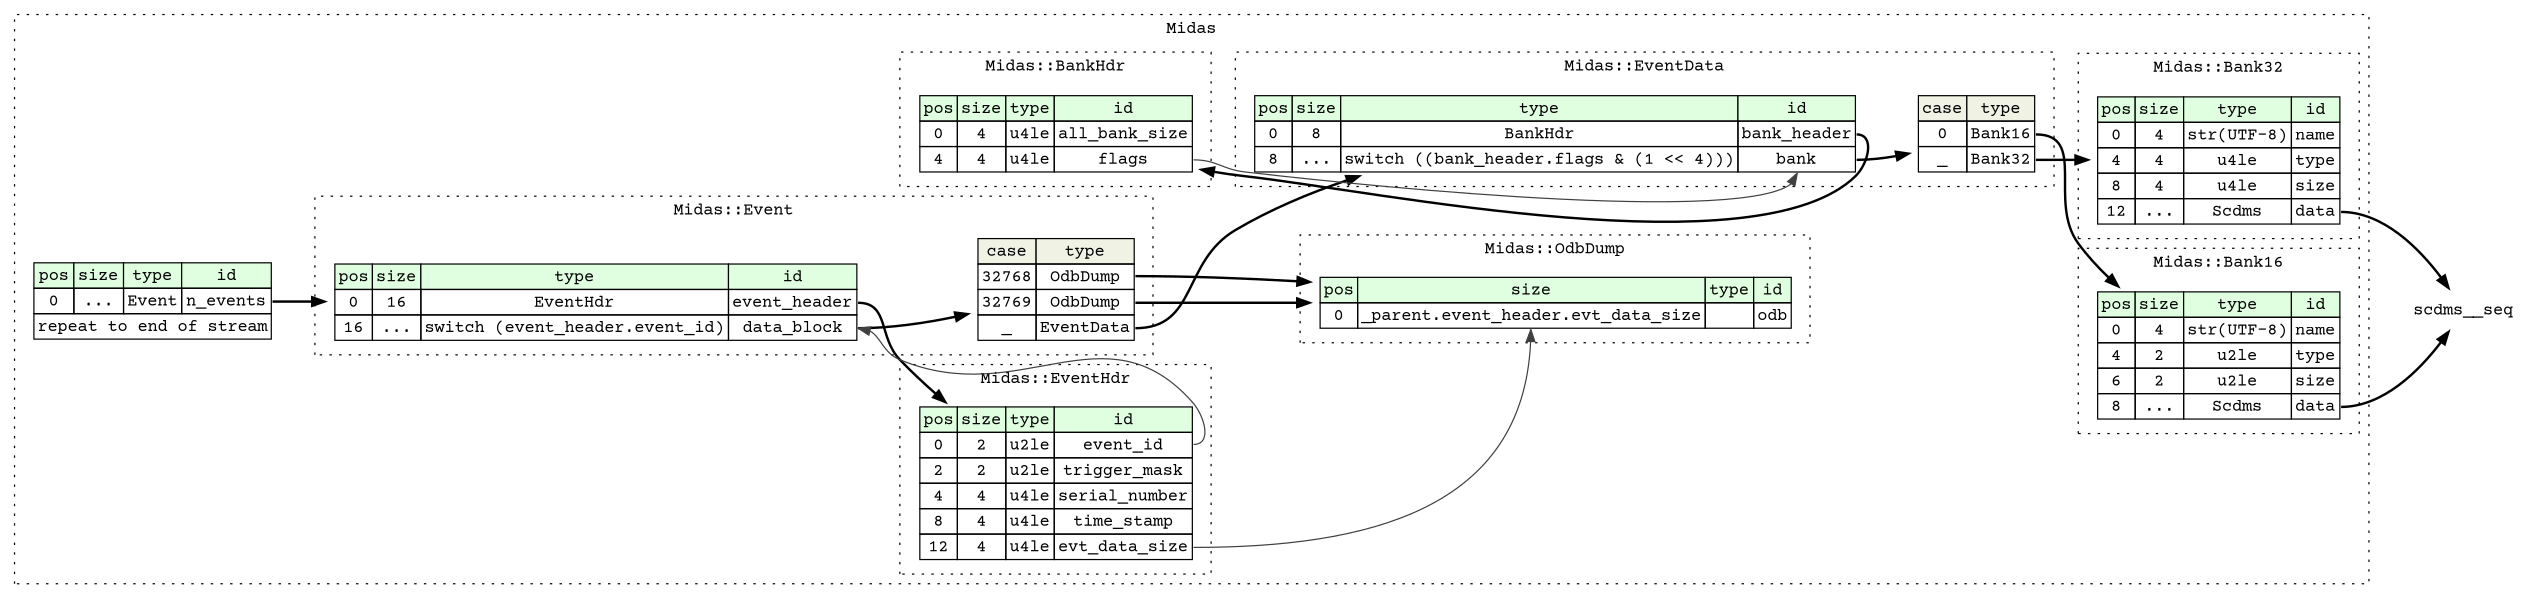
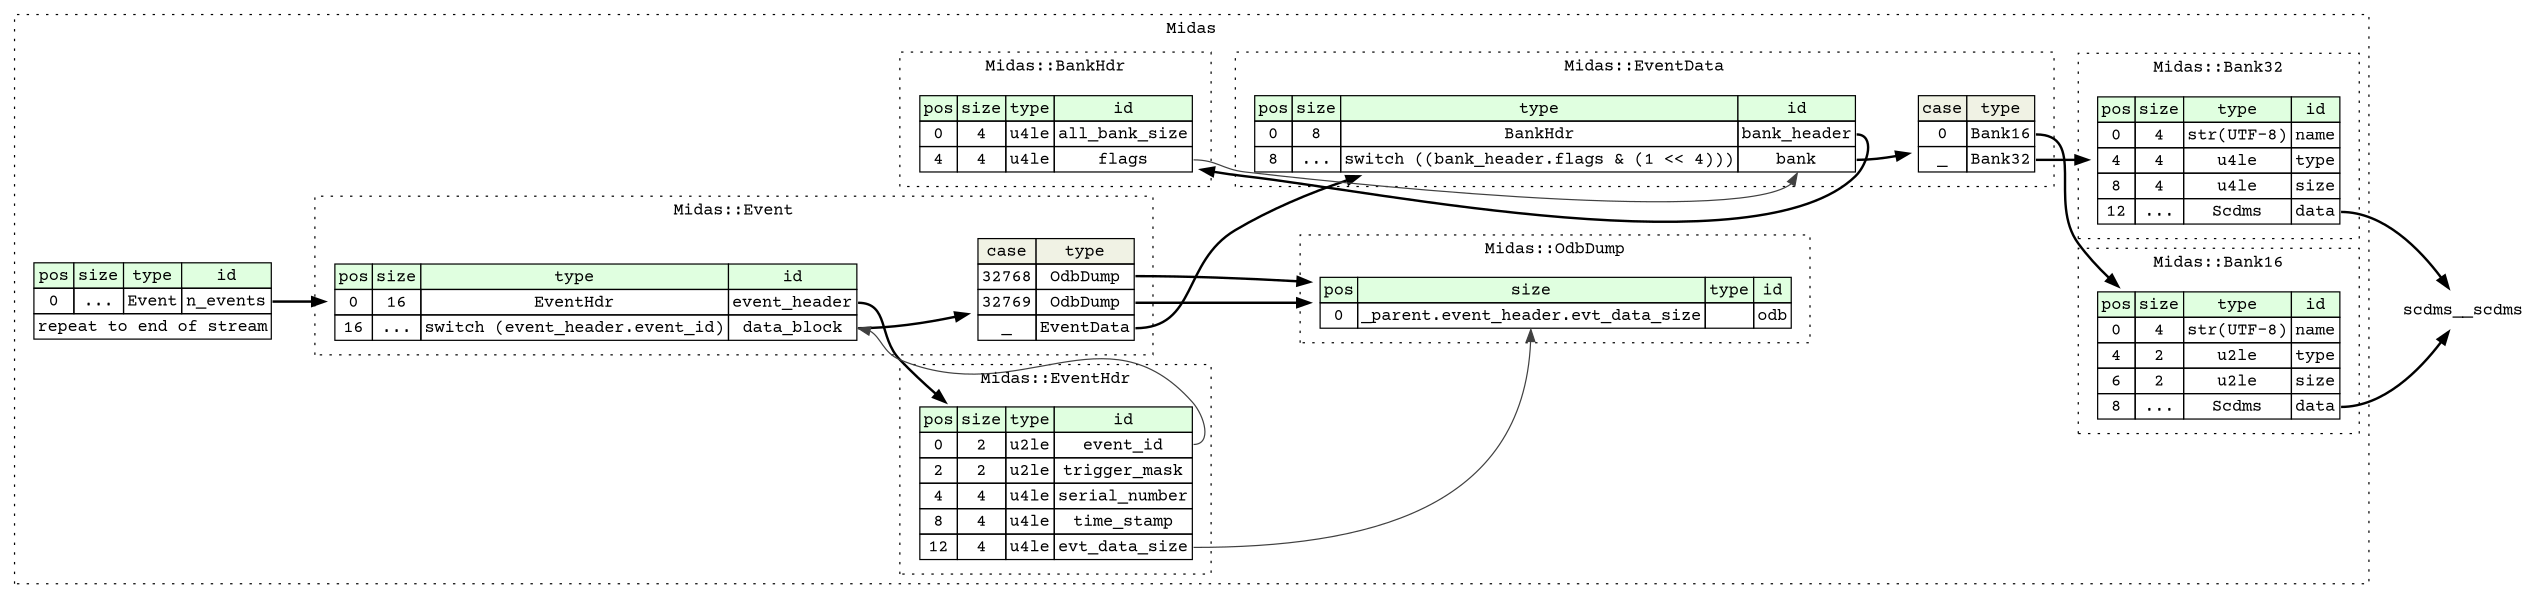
(2463, 310) -> (2463, 310)
